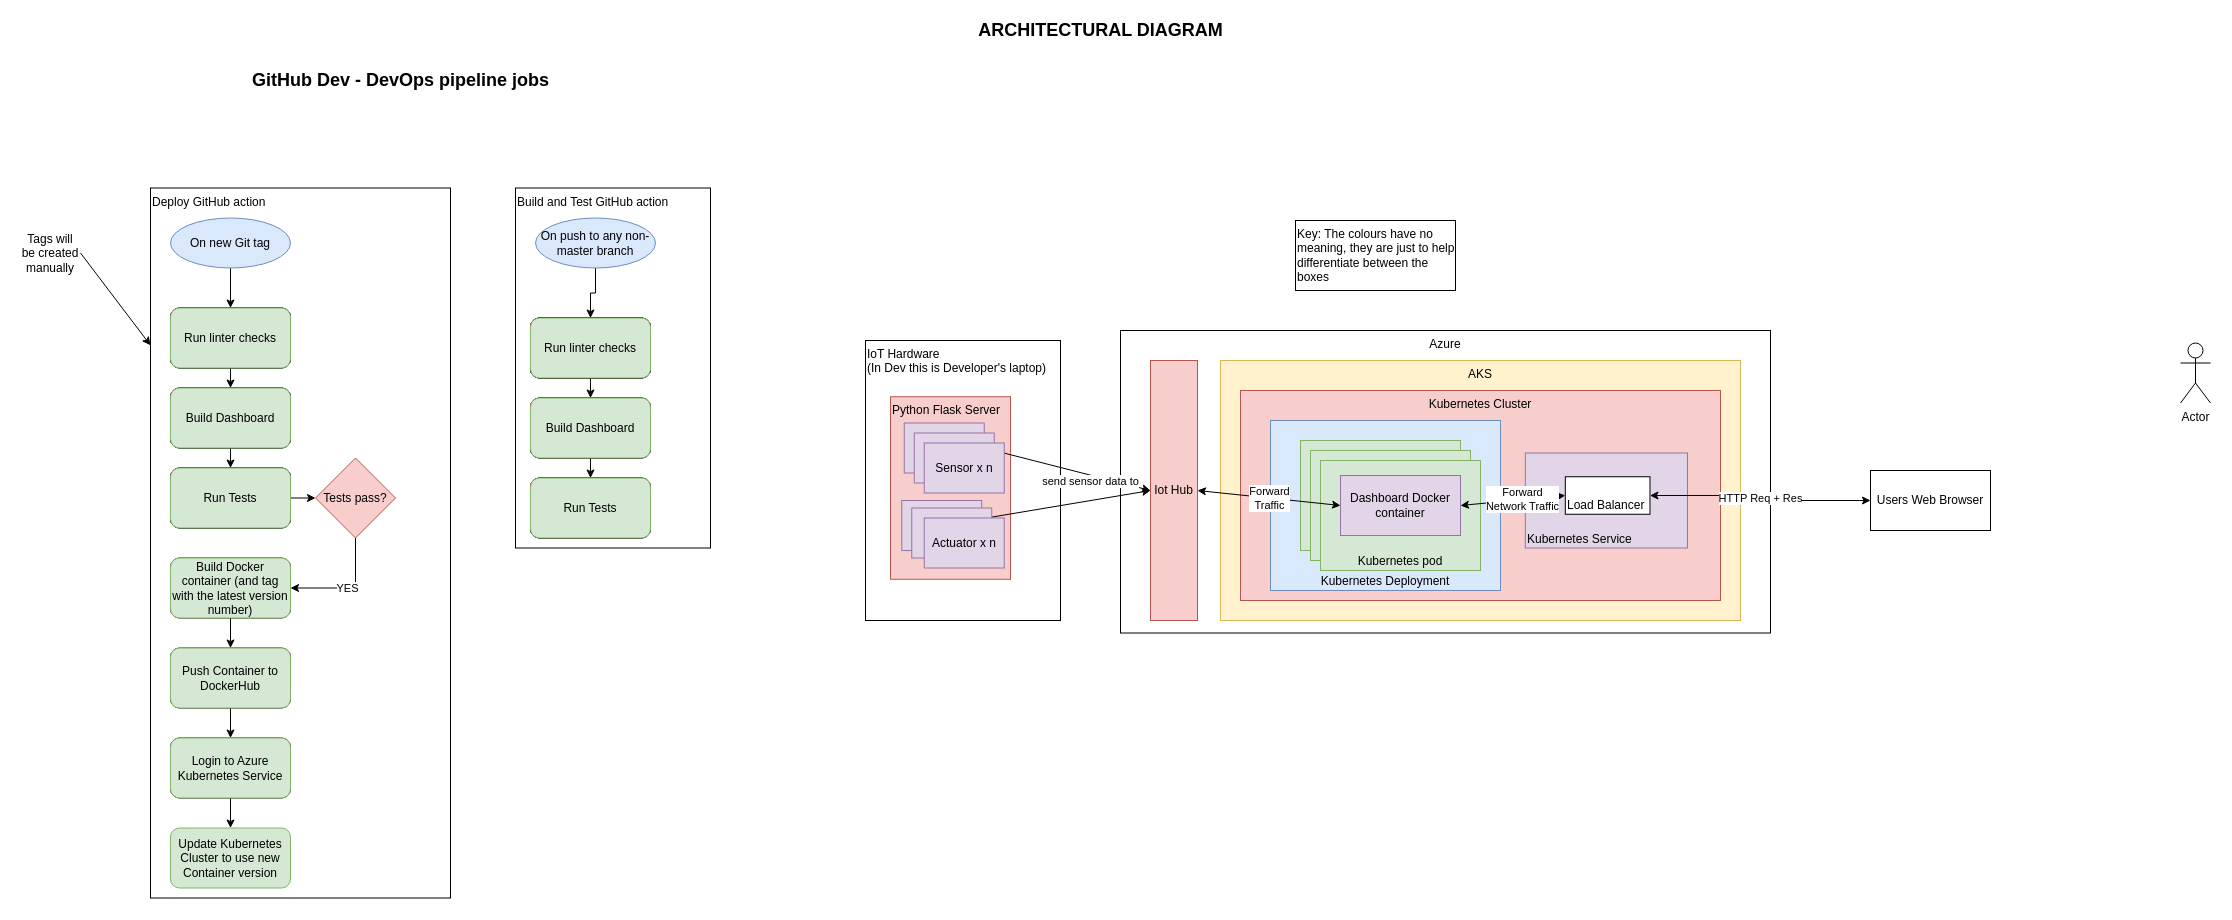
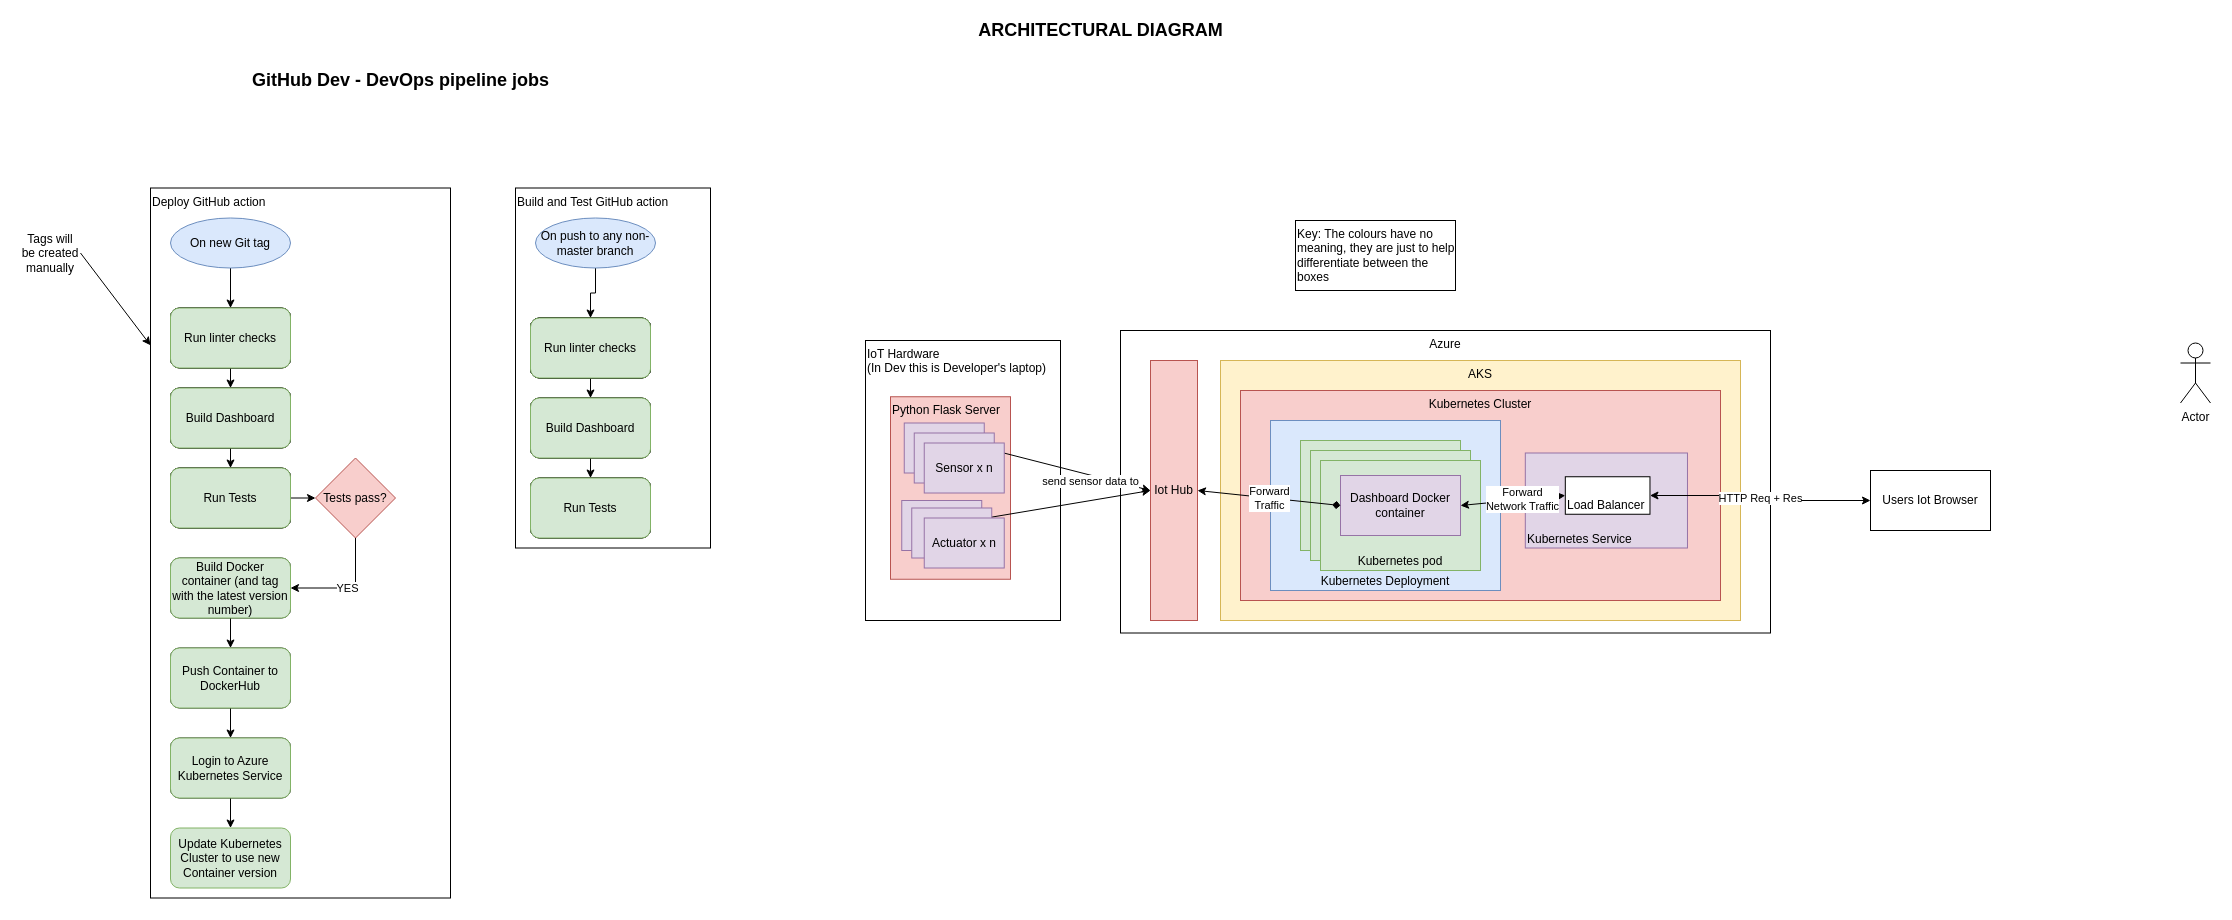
(1931, 501) -> (1931, 501)
(1332, 505) -> (1332, 505)
